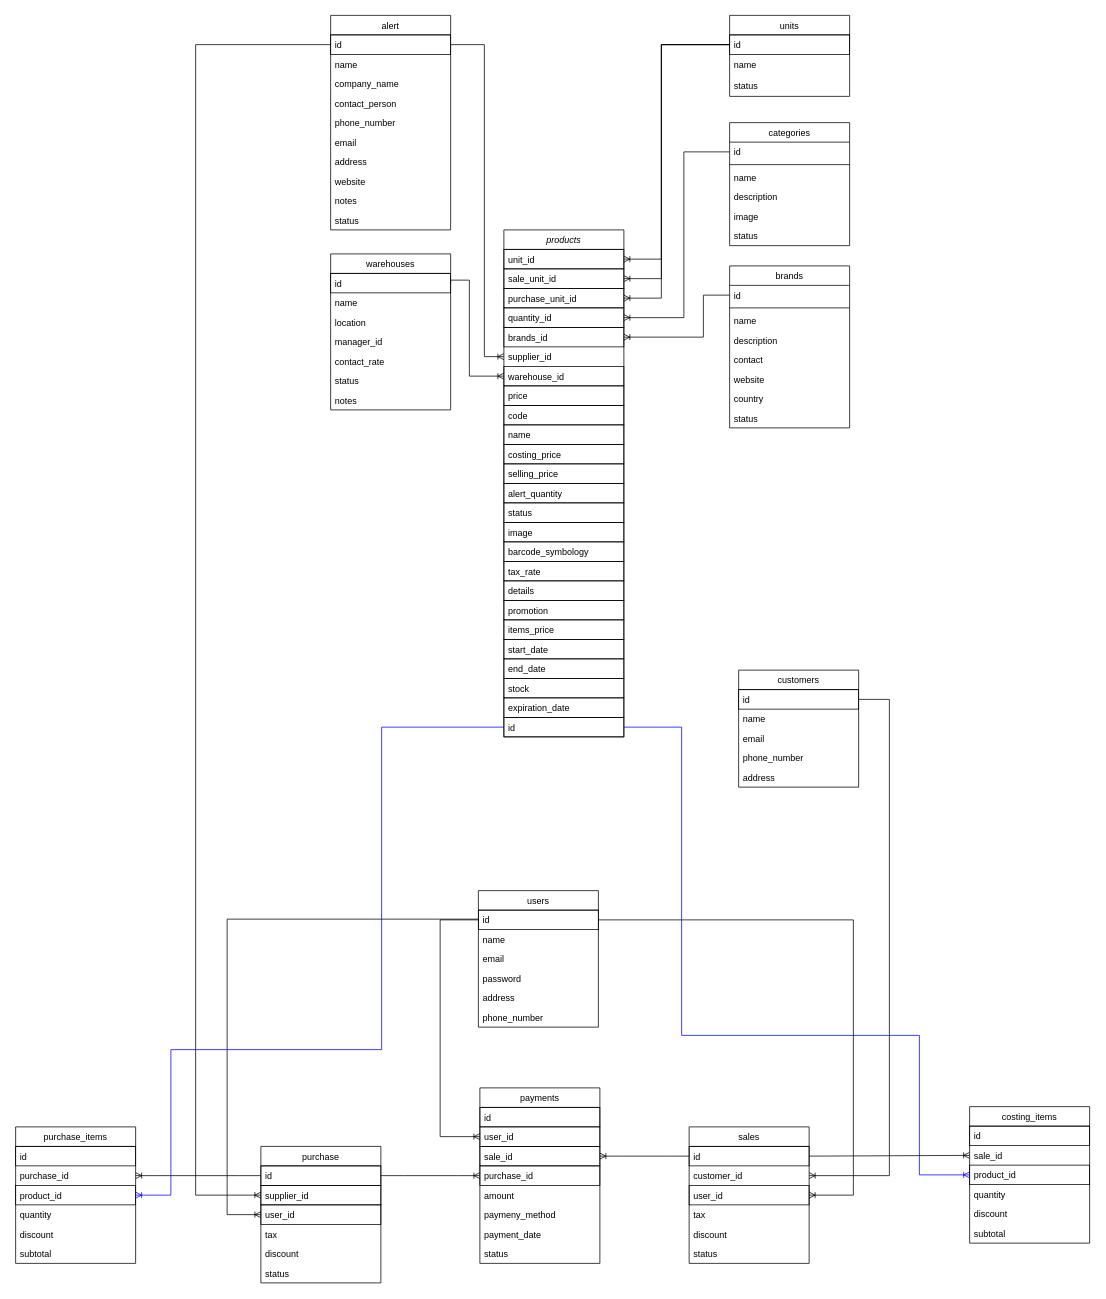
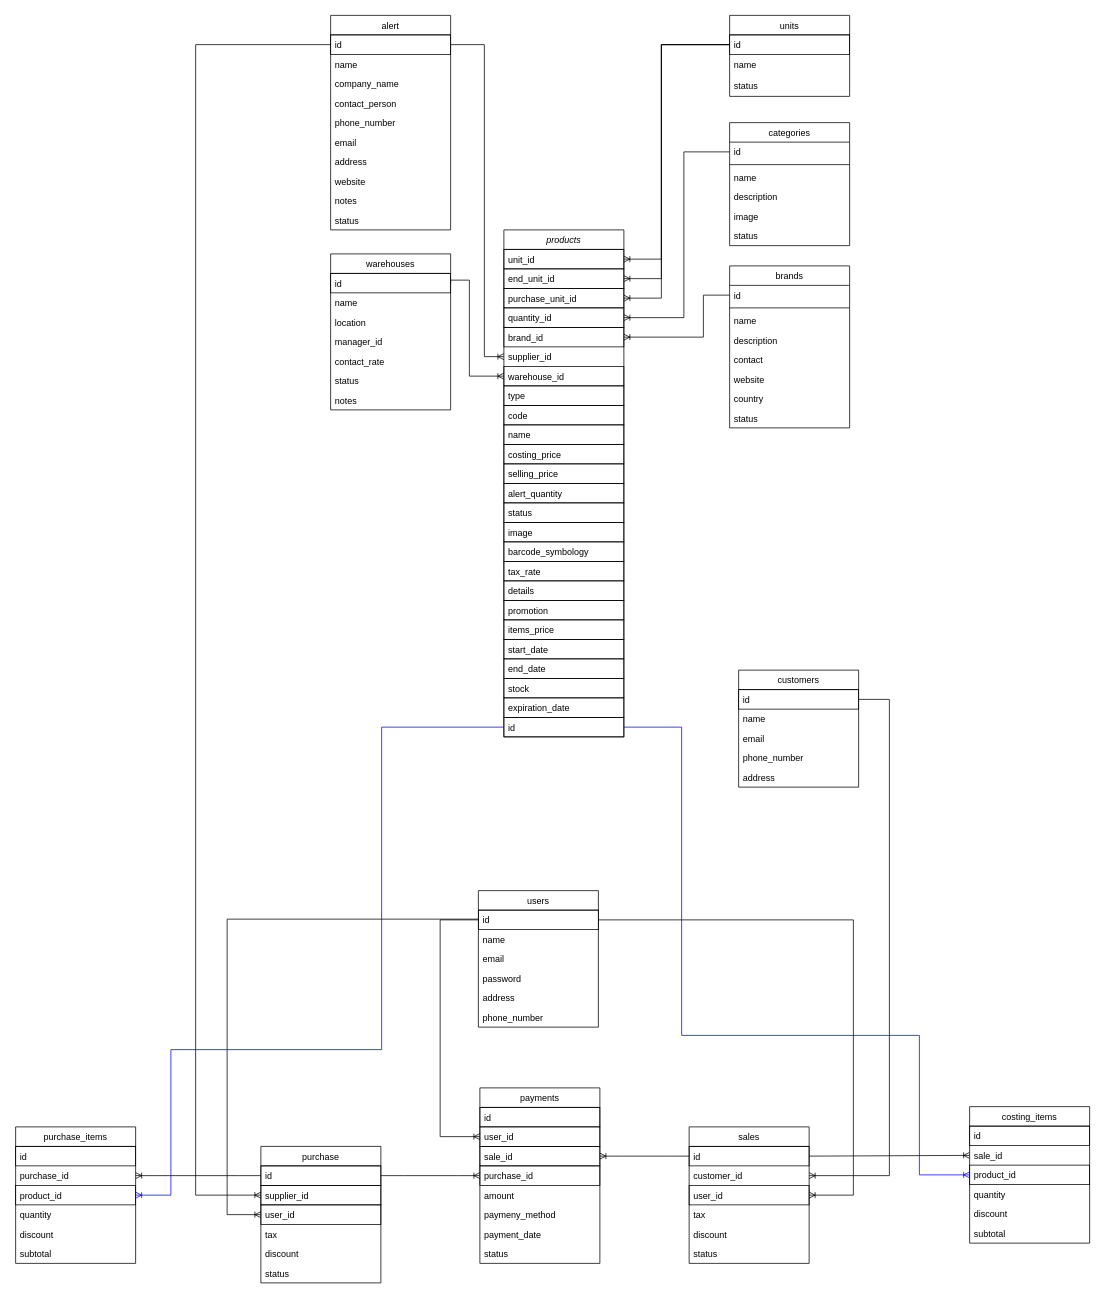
(534, 279) -> (533, 279)
(529, 338) -> (527, 338)
(519, 396) -> (518, 396)
